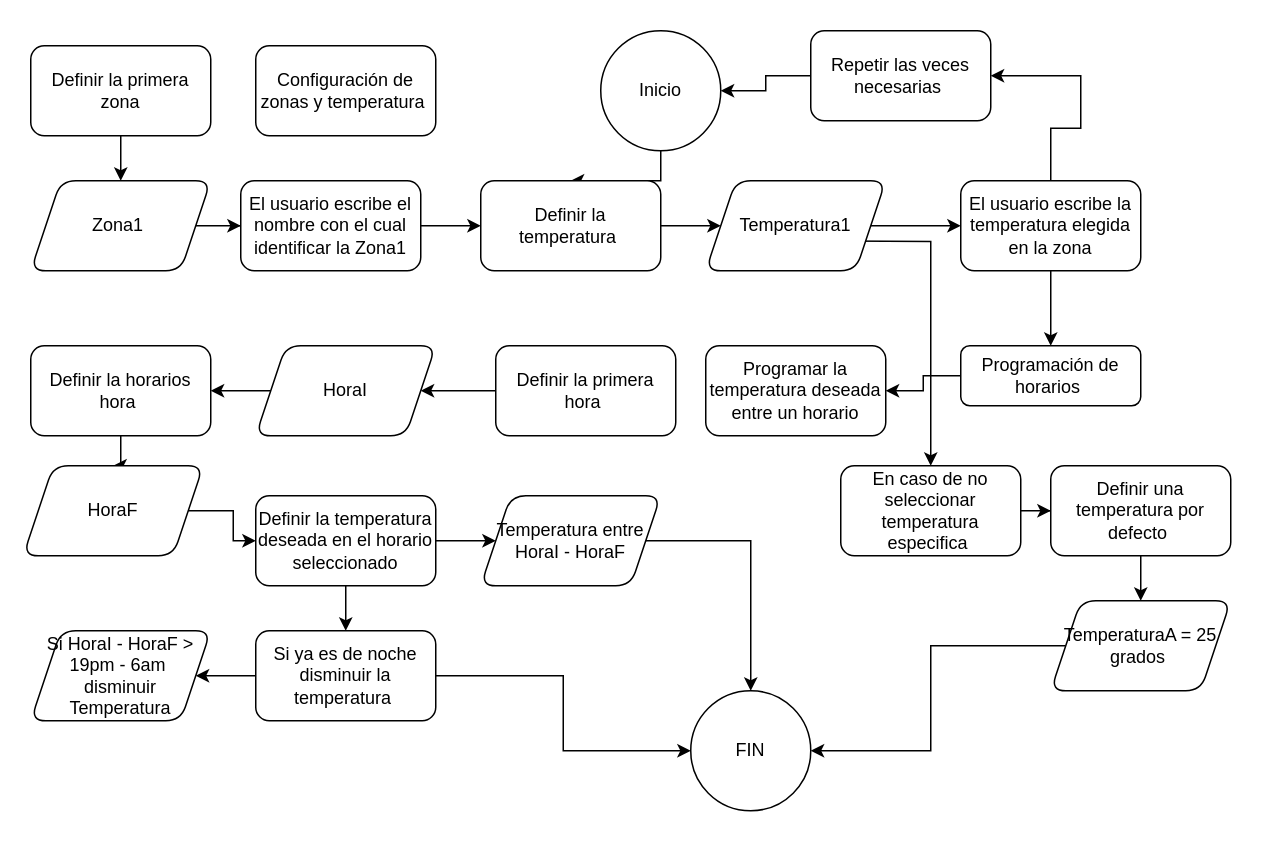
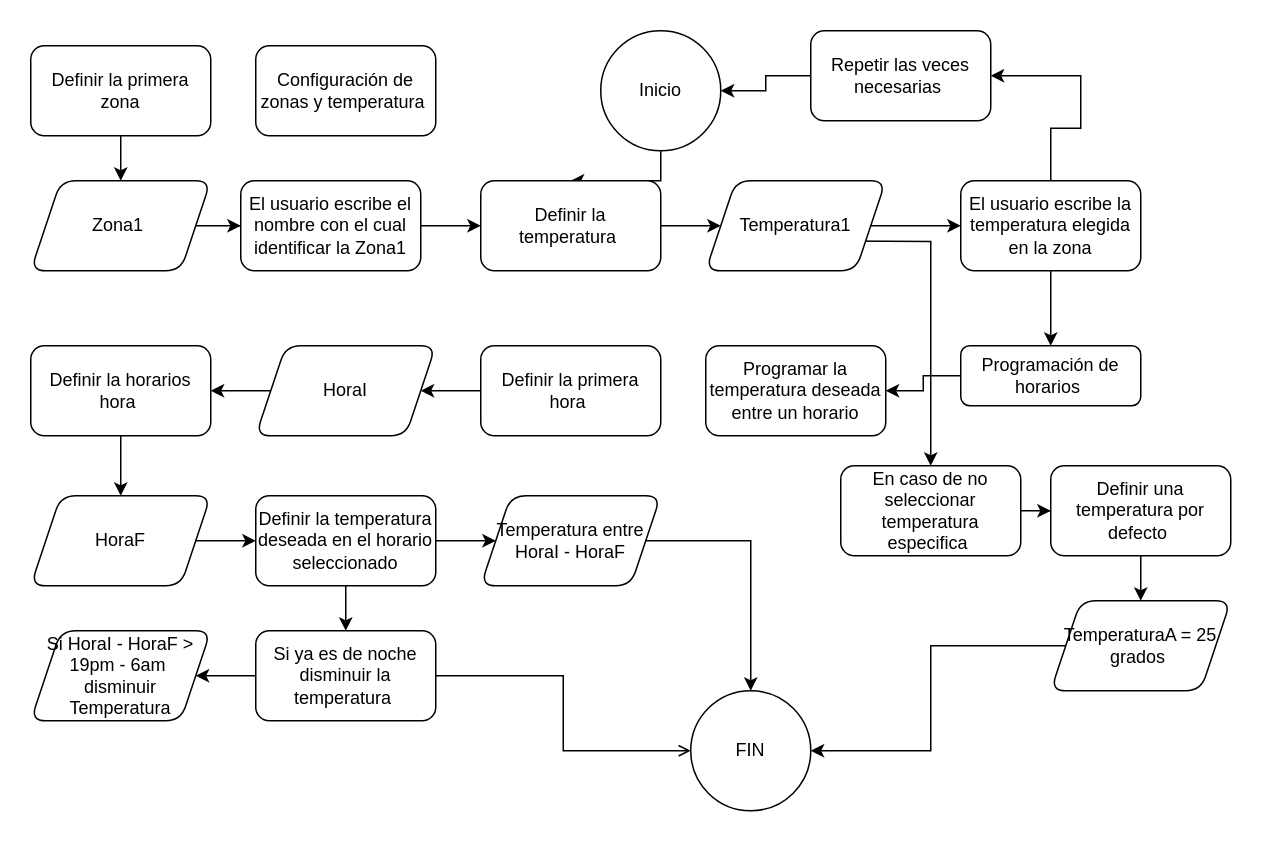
(586, 391) -> (571, 391)
(113, 511) -> (121, 541)
(679, 751) -> (681, 751)
